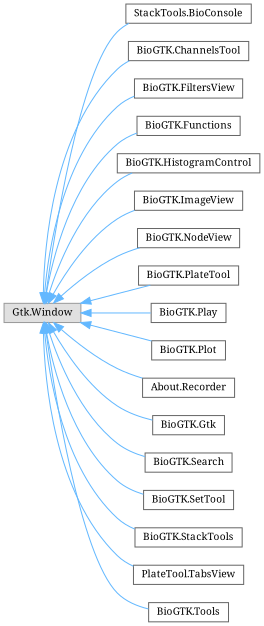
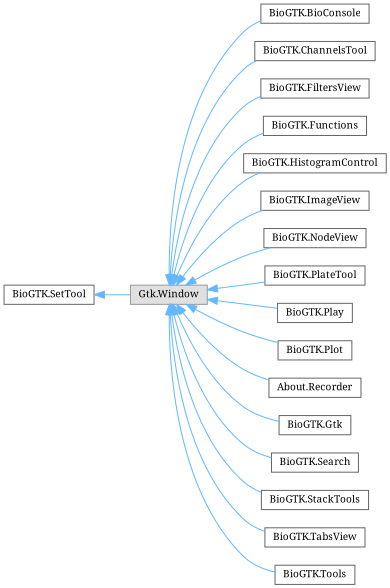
(189, 14) -> (315, 14)
(77, 426) -> (117, 295)
(189, 575) -> (315, 537)
